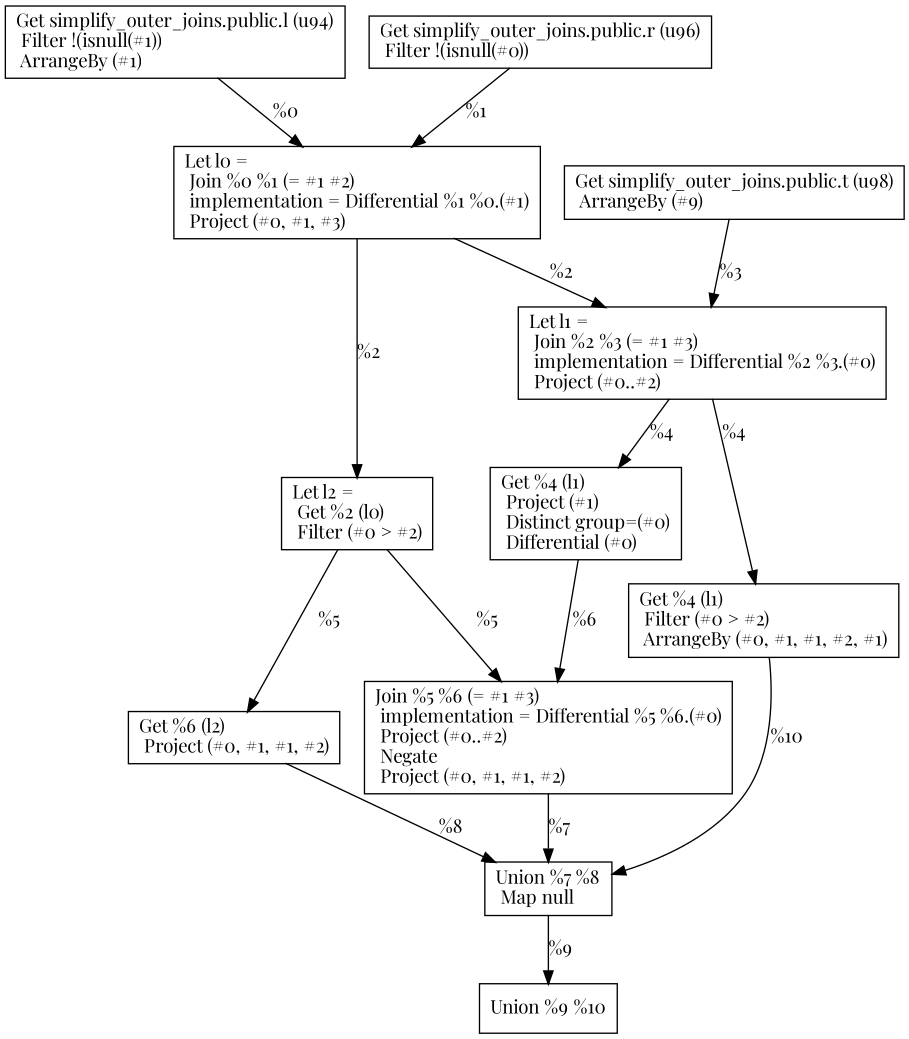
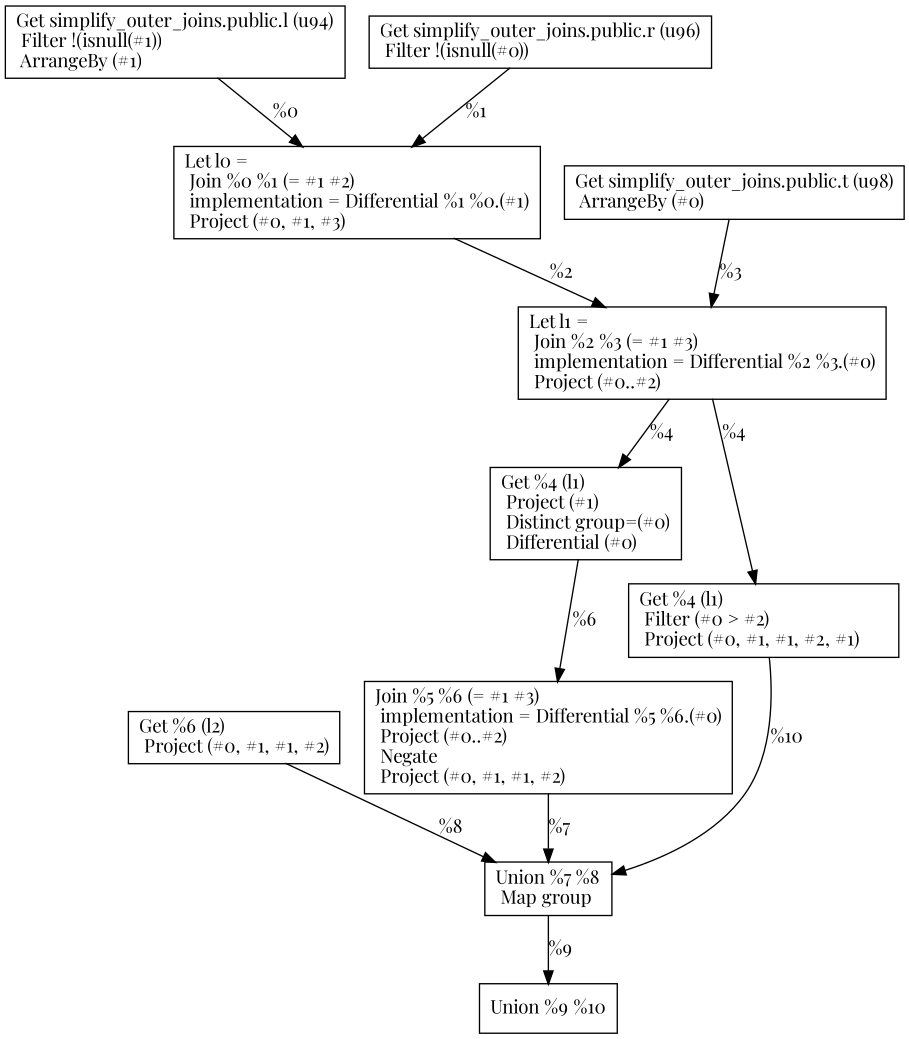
(734, 193) -> (734, 193)
(357, 514) -> none
(764, 621) -> (764, 621)
(548, 889) -> (548, 889)
